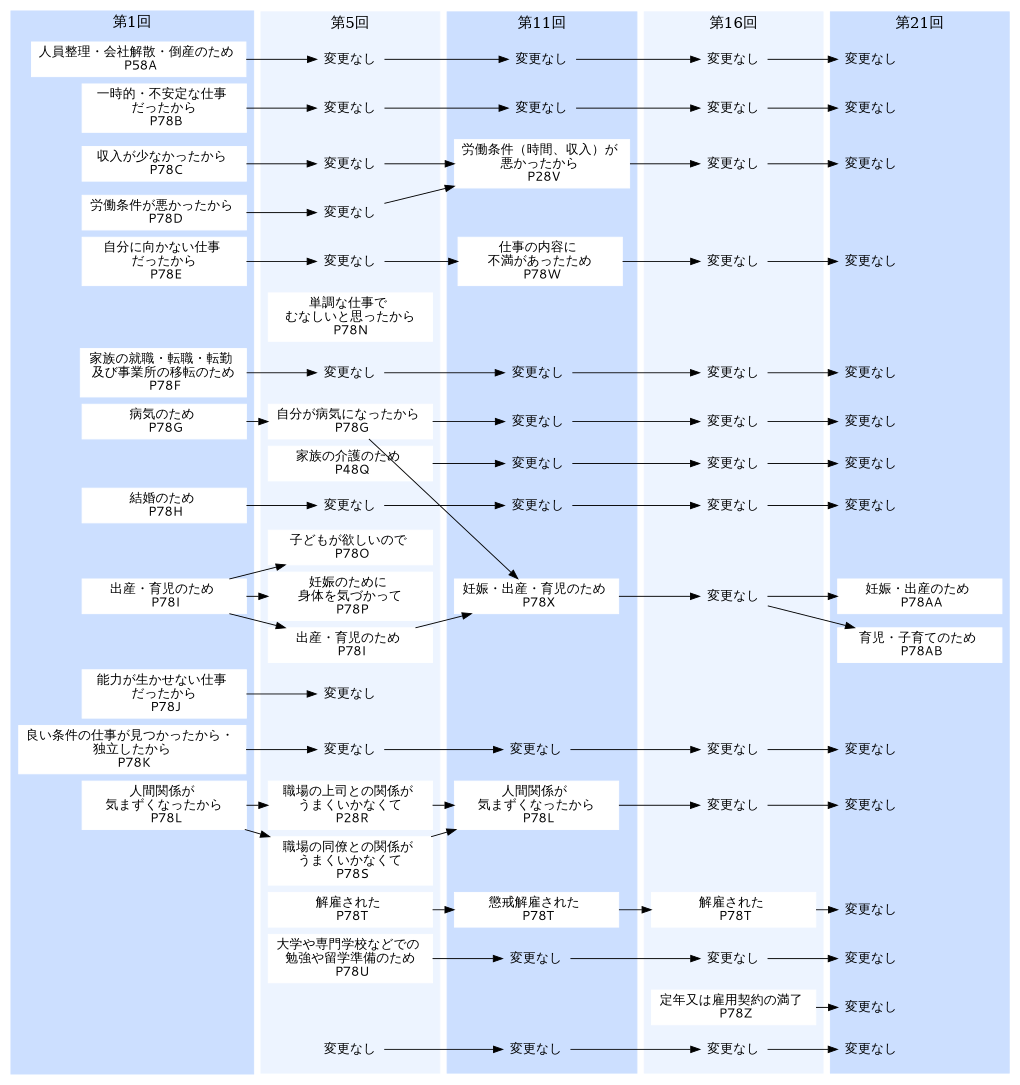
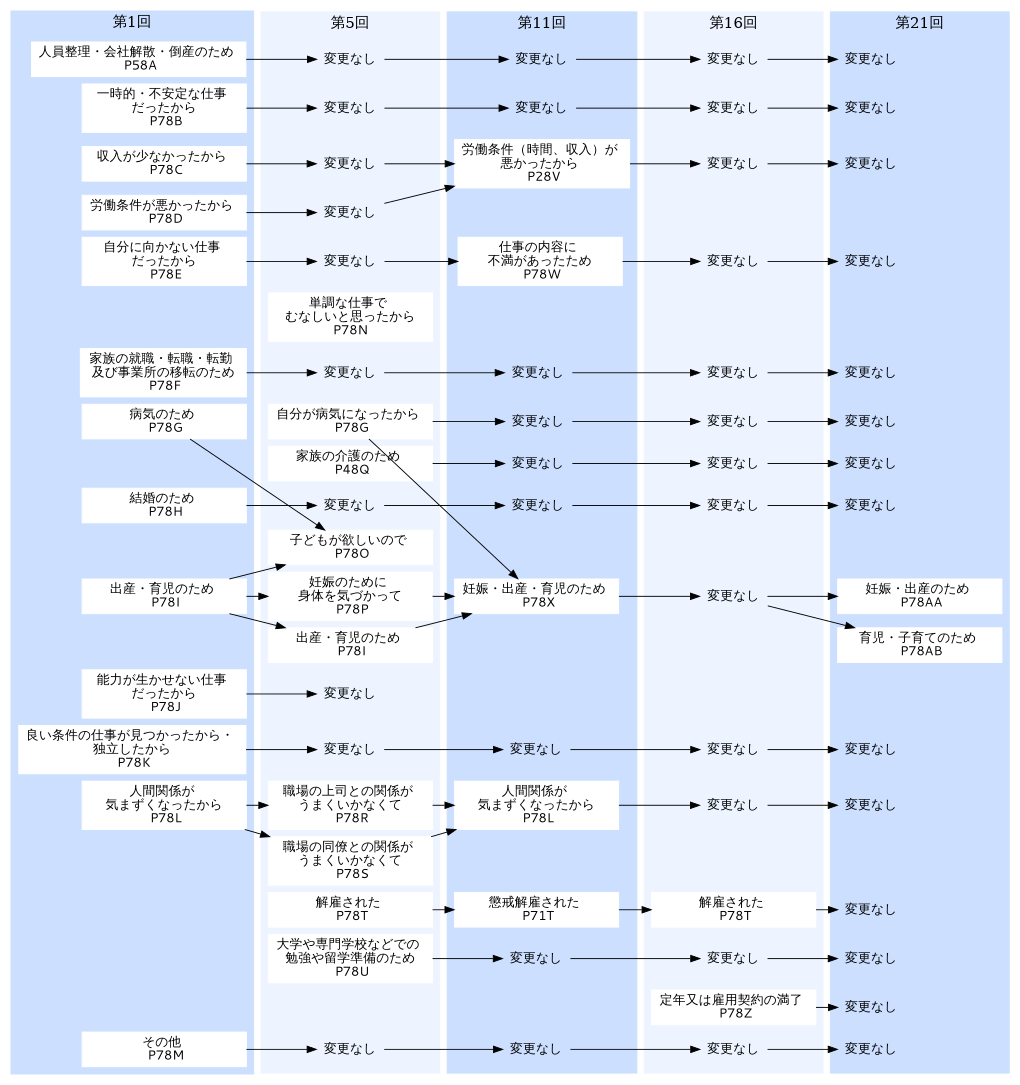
(252, 422) -> (247, 478)
none -> (439, 596)
(350, 805) -> (350, 805)
(537, 910) -> (537, 910)
none -> (164, 1049)
